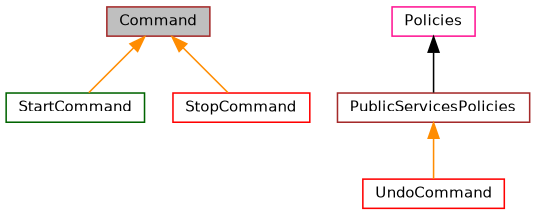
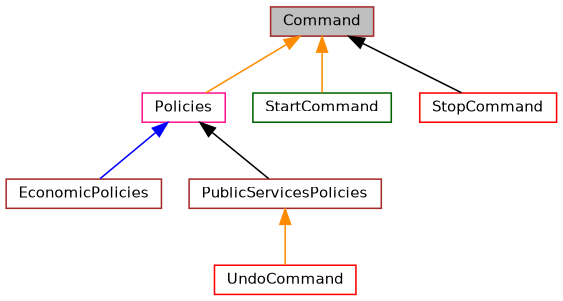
none -> (246, 69)
(205, 70) -> (412, 68)
none -> (84, 194)
